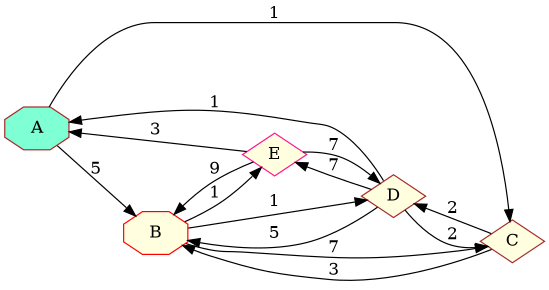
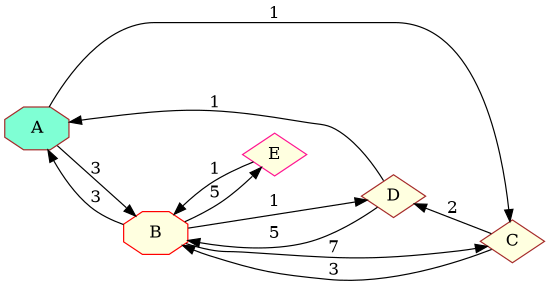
(164, 142) -> (82, 200)
(339, 157) -> none
(96, 169) -> (96, 169)
(215, 169) -> (215, 169)
(339, 179) -> none
(215, 193) -> (215, 193)
(436, 238) -> none
